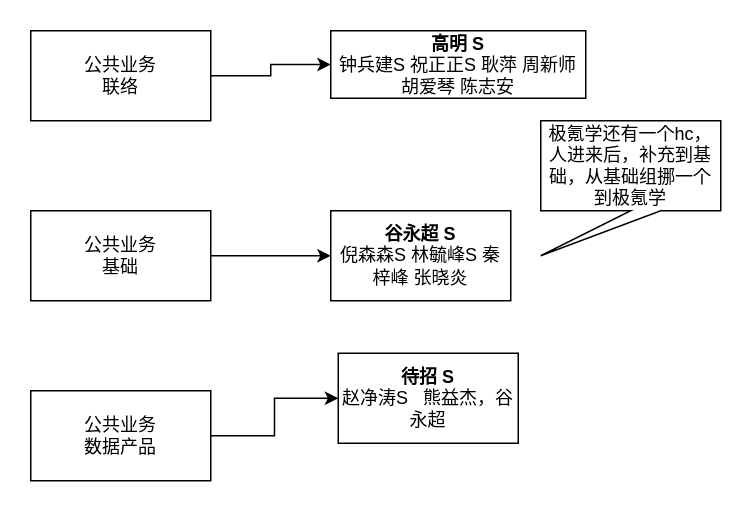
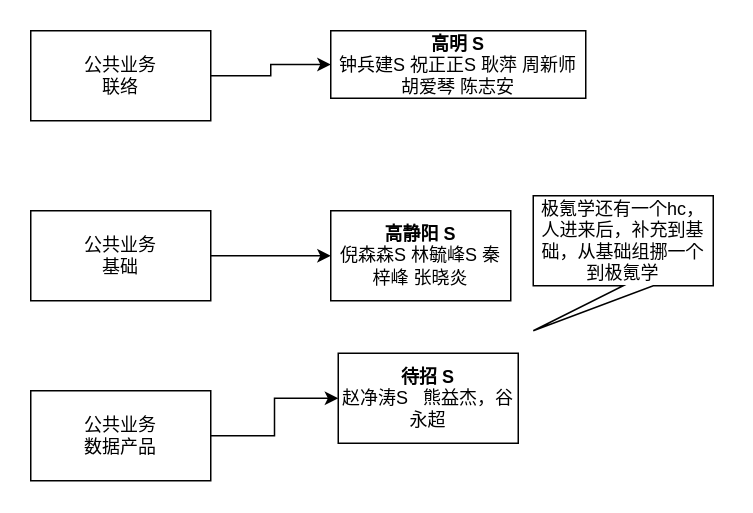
(631, 188) -> (623, 263)
(421, 256) -> (421, 256)
